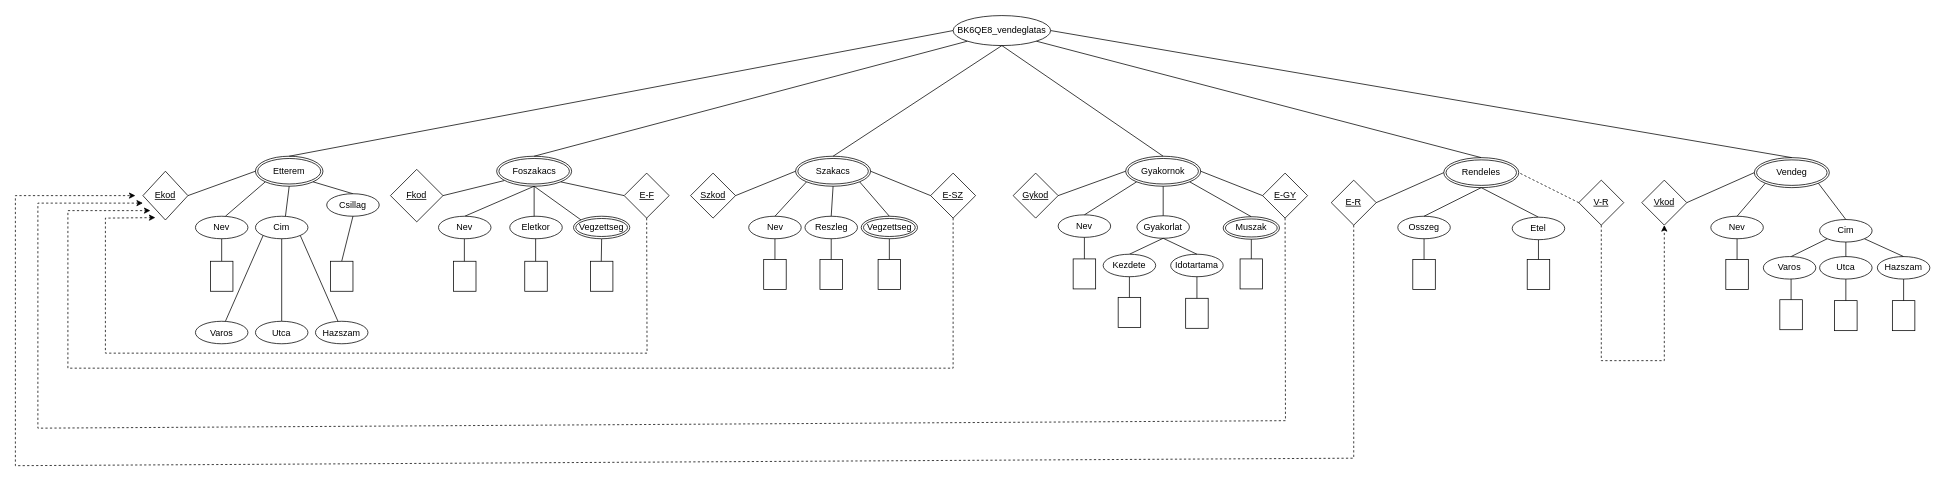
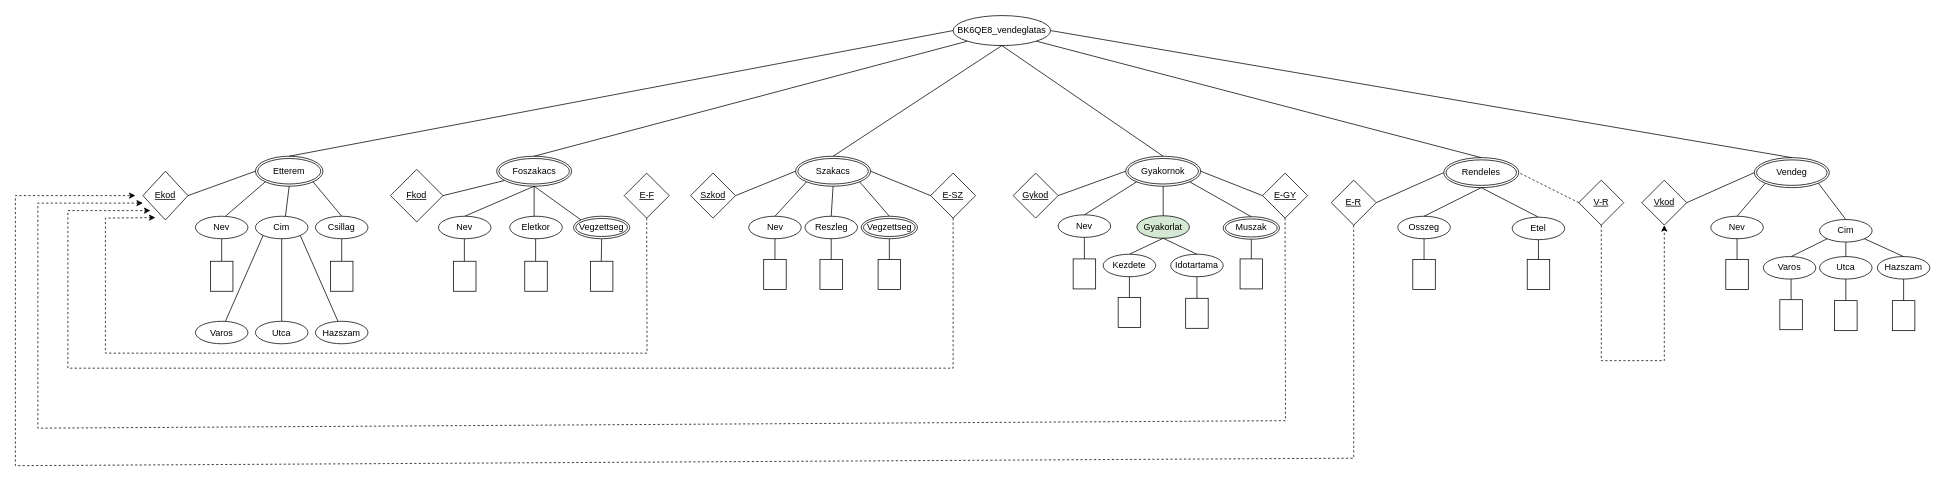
(592, 188) -> none
(353, 205) -> (342, 227)
(1163, 227) -> (1163, 227)
